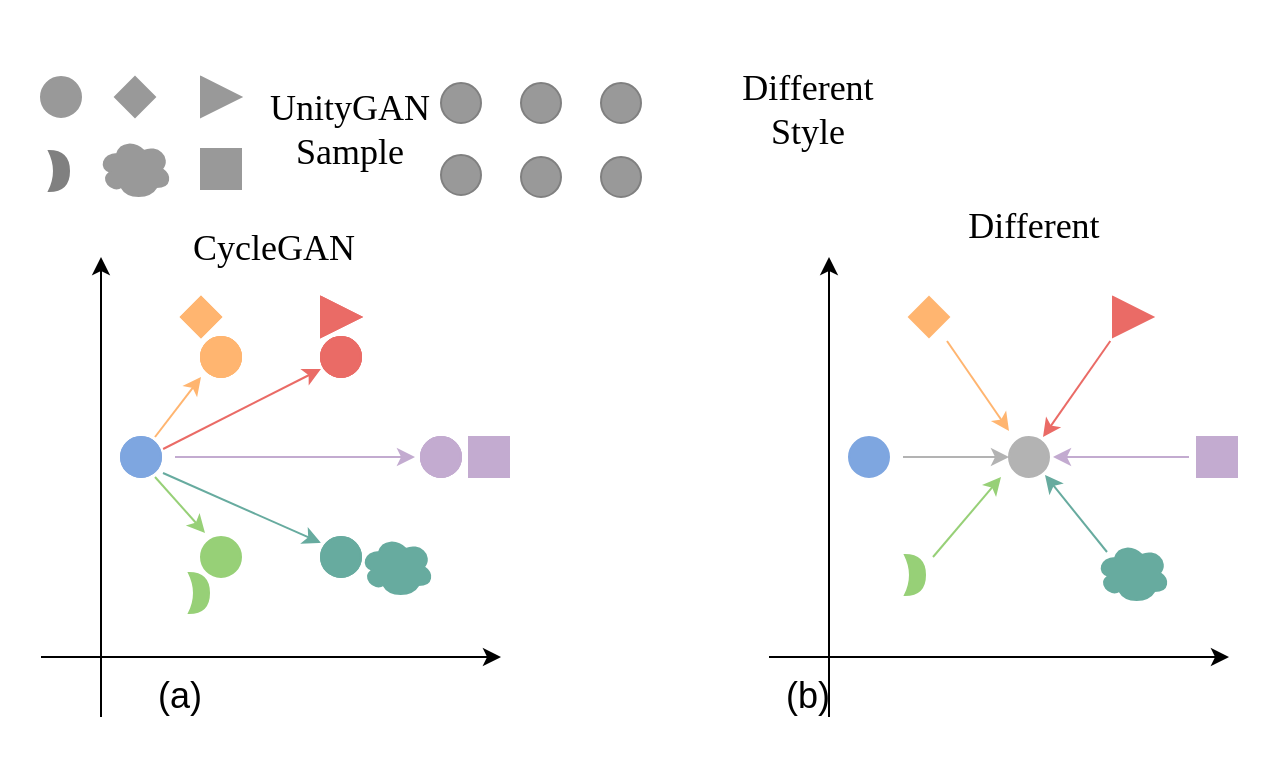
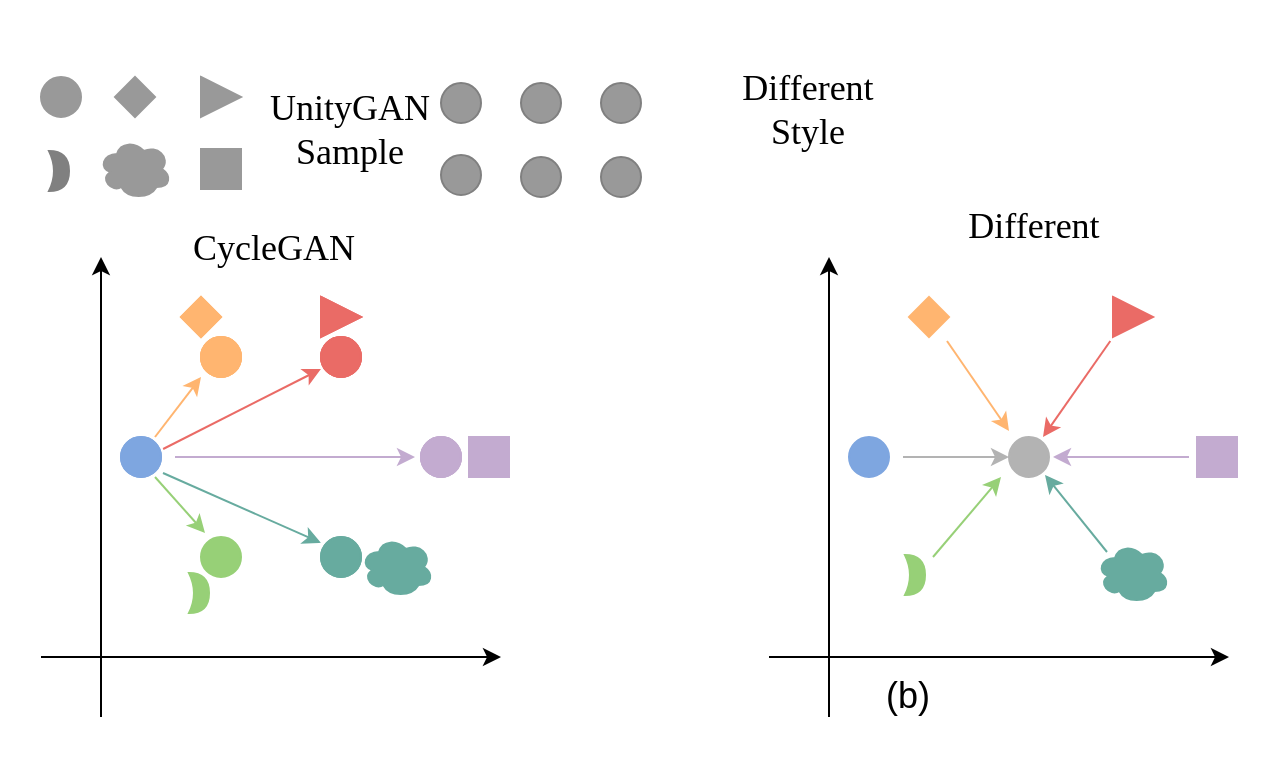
(181, 697) -> none
(809, 697) -> (909, 697)
